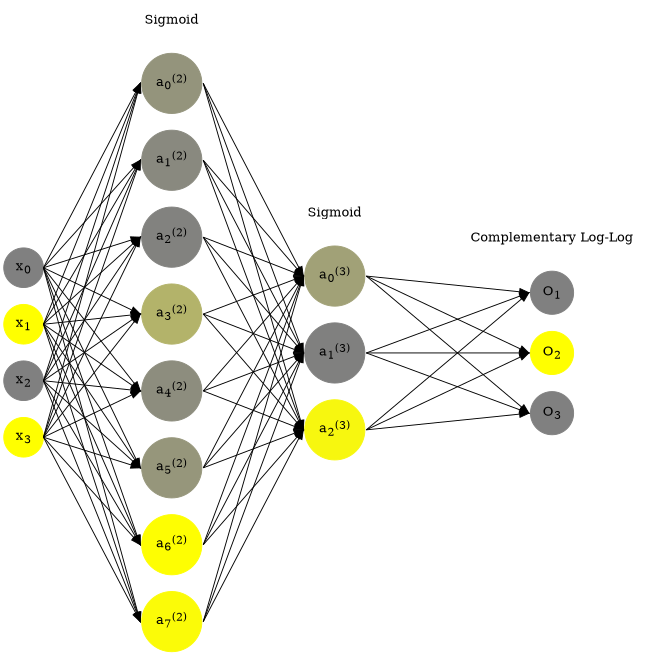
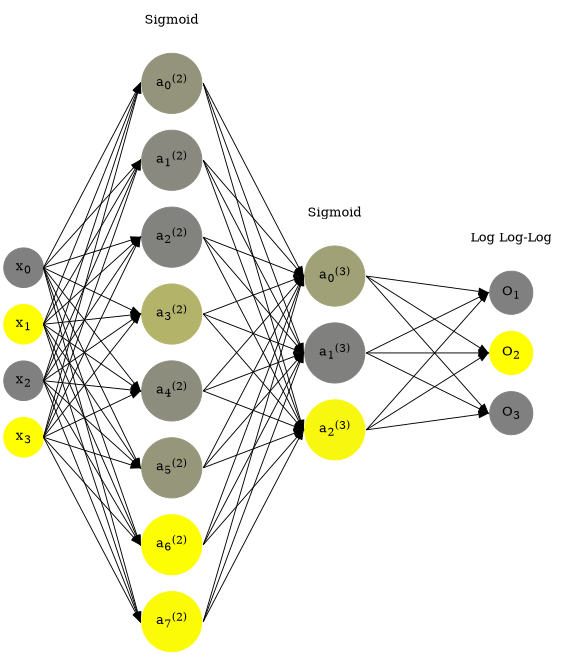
(552, 238) -> (511, 238)
